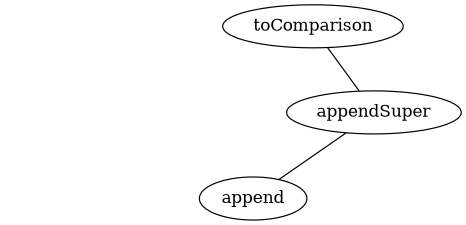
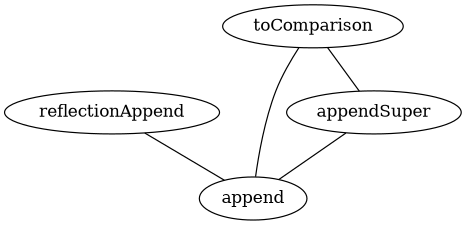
none -> (270, 110)
none -> (112, 112)
